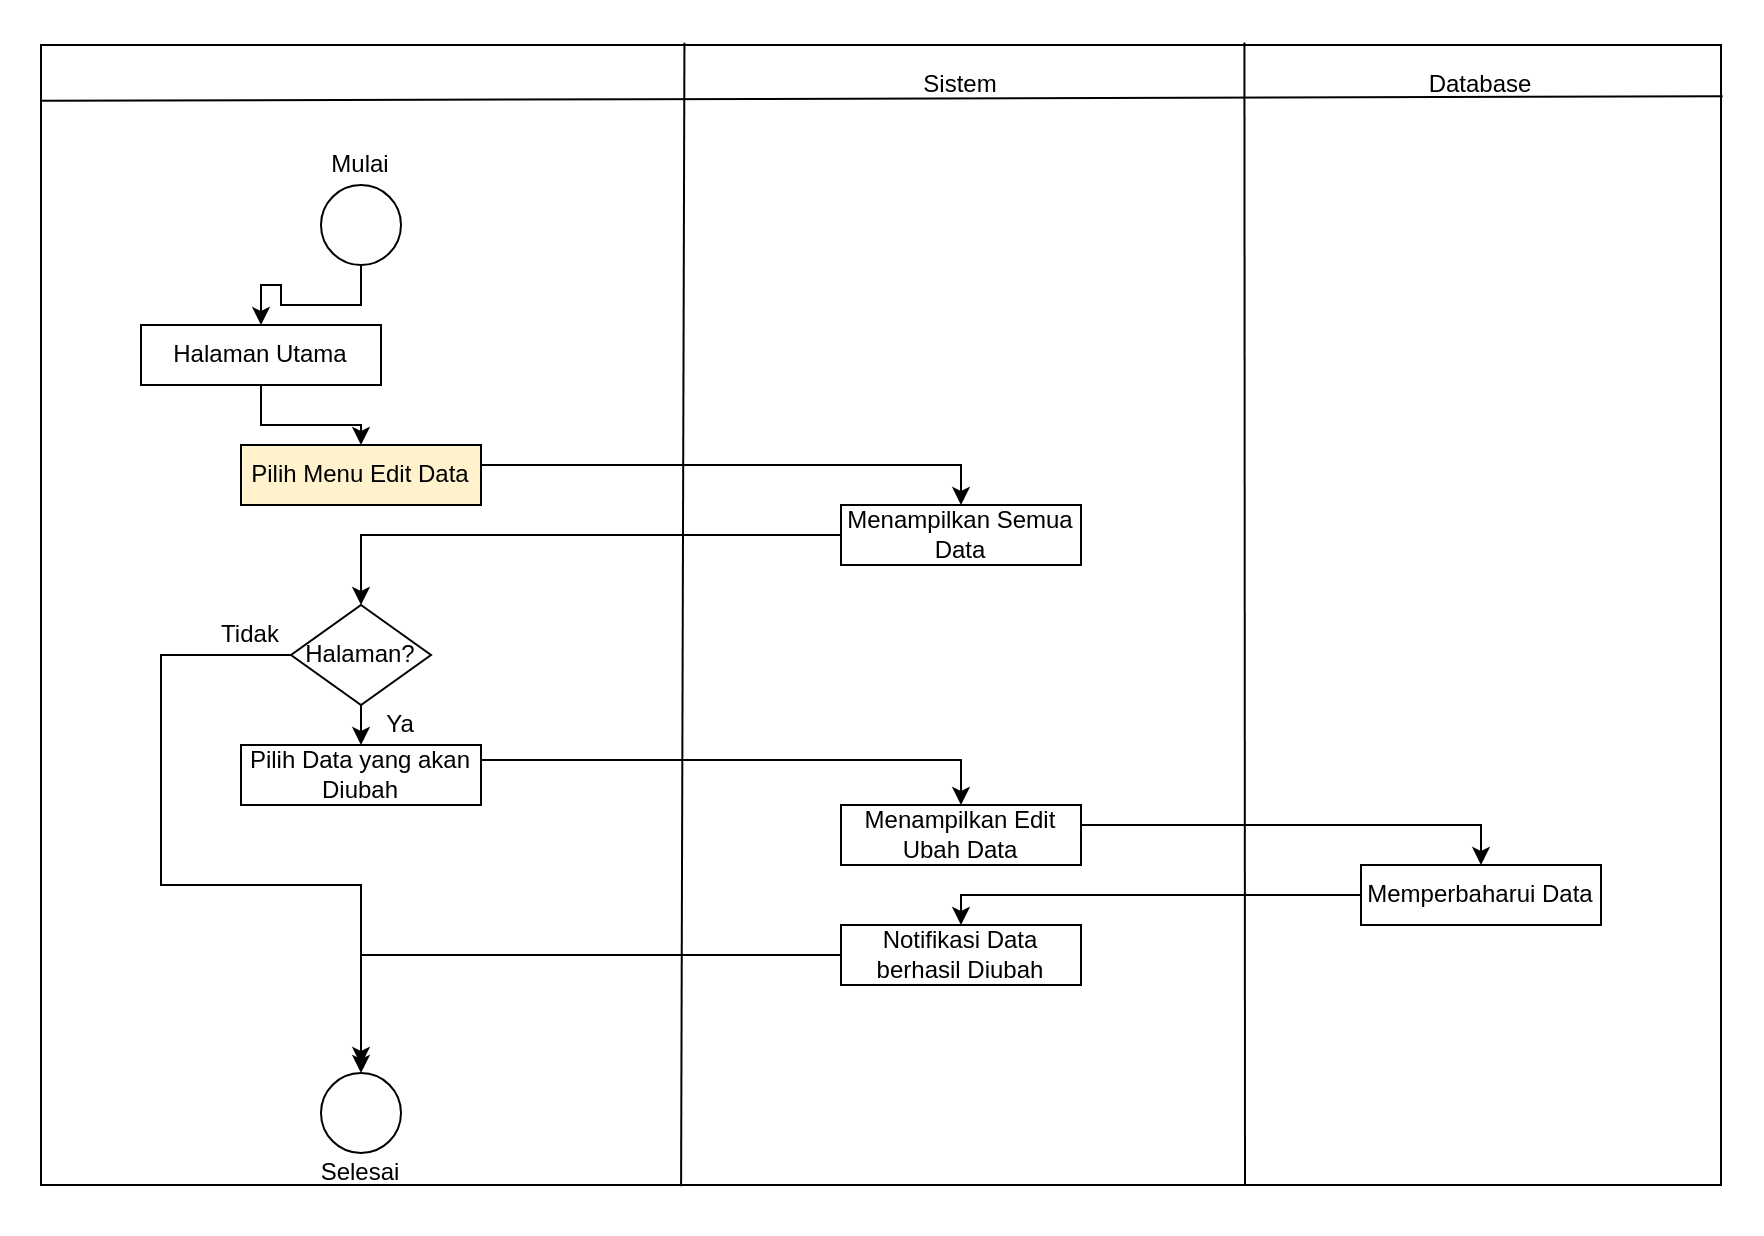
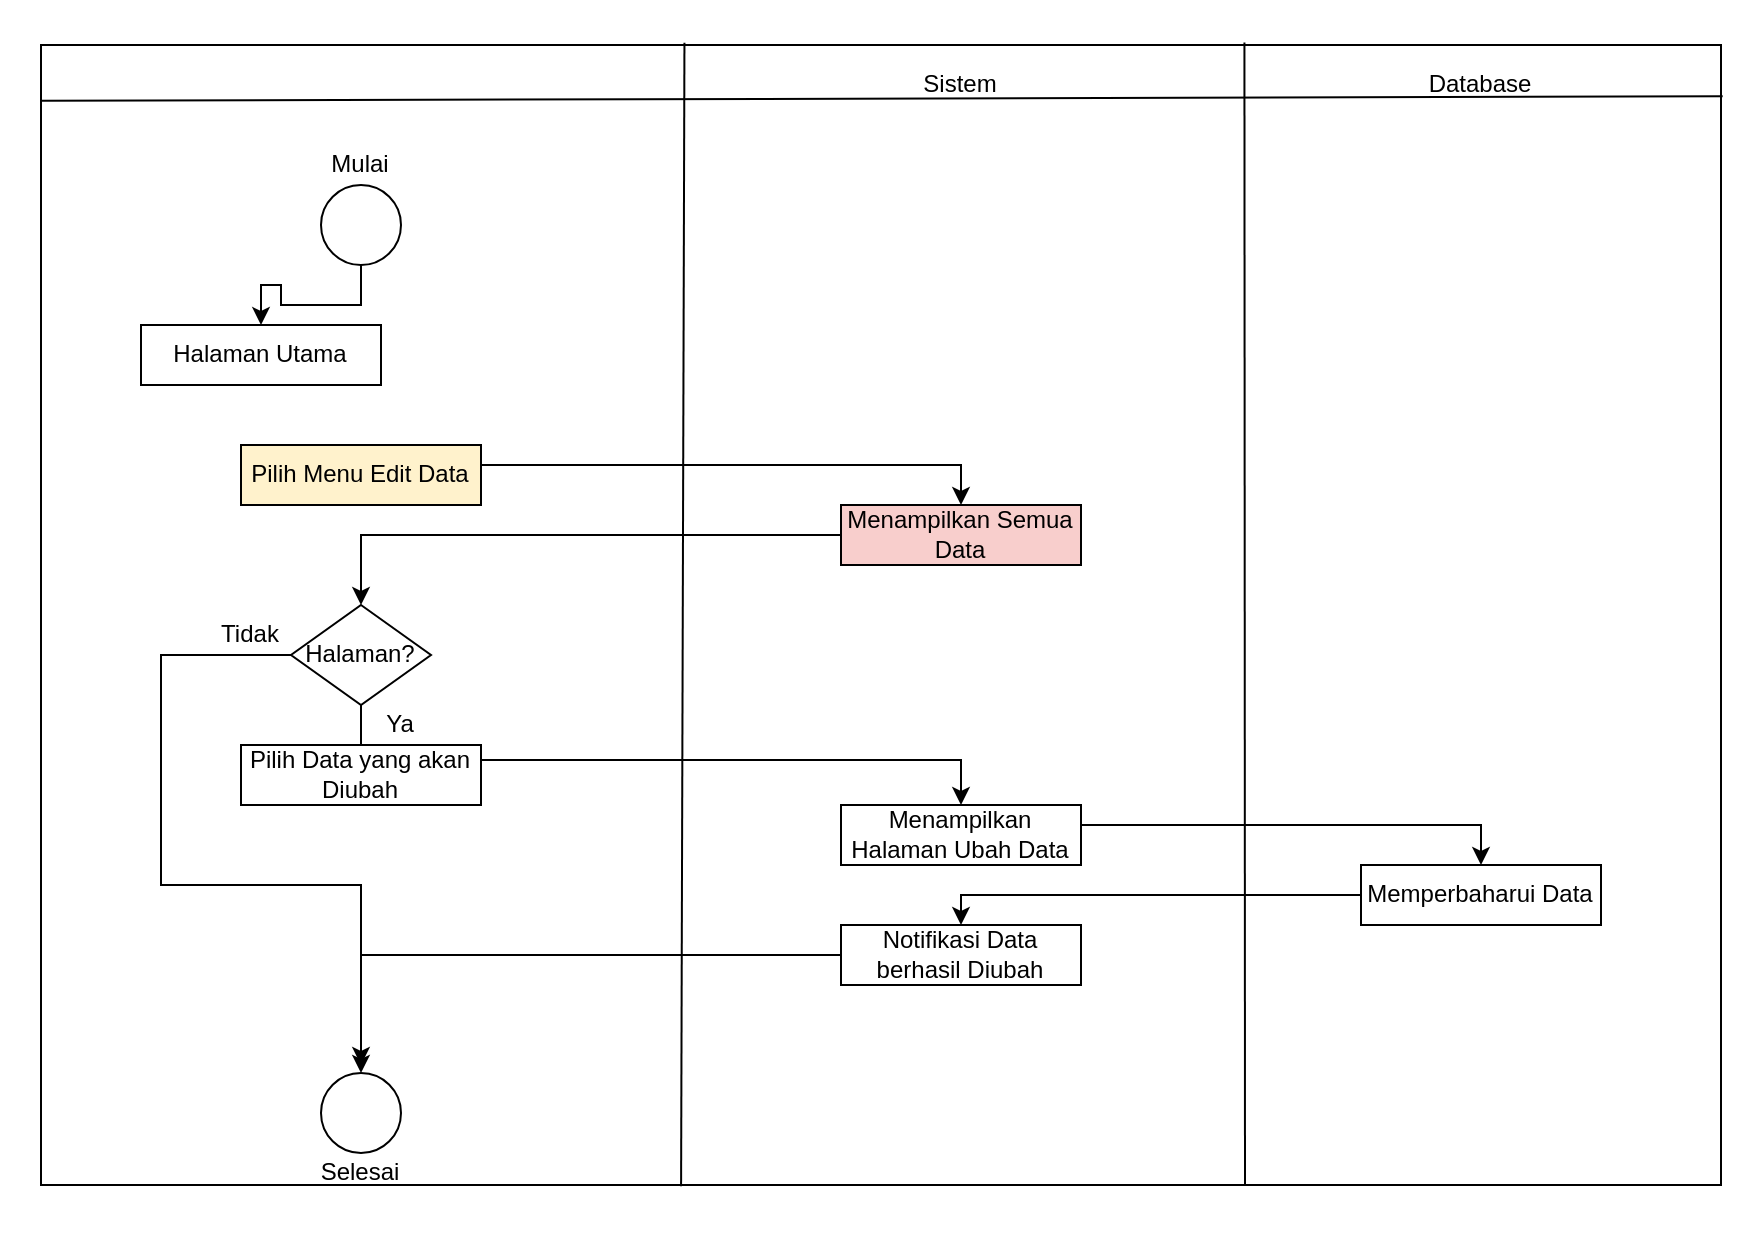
(294, 425) -> none
(961, 535) -> (961, 535)
(361, 730) -> (361, 735)
(961, 835) -> (961, 835)
